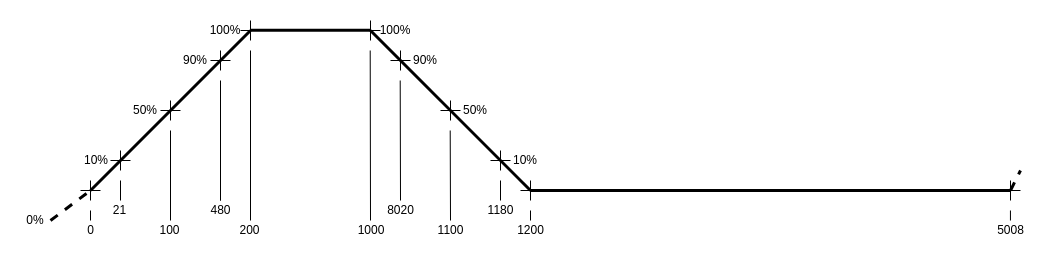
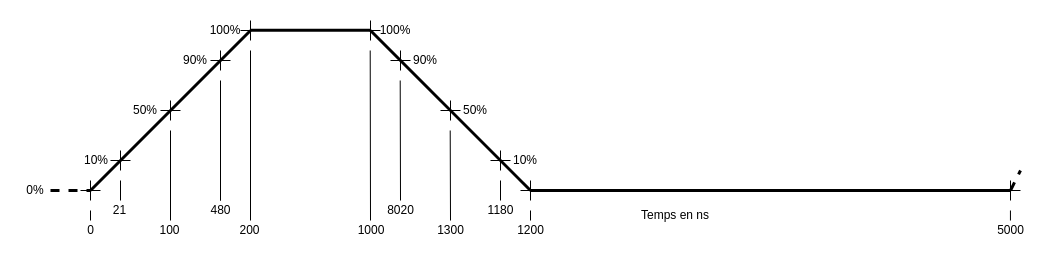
none -> (676, 216)
(36, 221) -> (36, 191)
(451, 231) -> (451, 231)
(1011, 231) -> (1011, 231)
